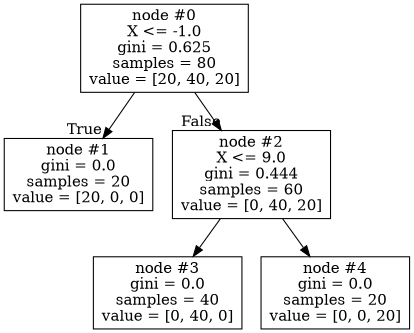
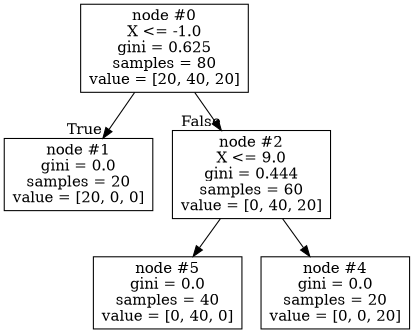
(168, 293) -> (168, 293)
